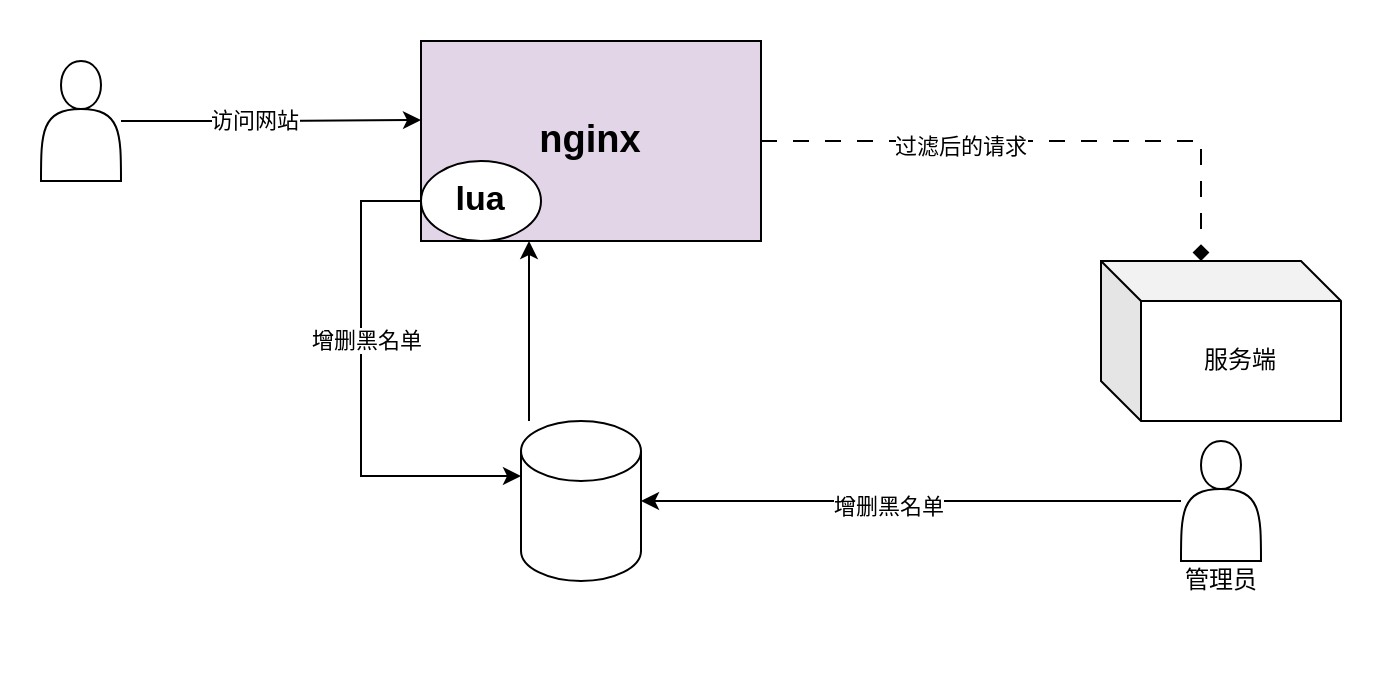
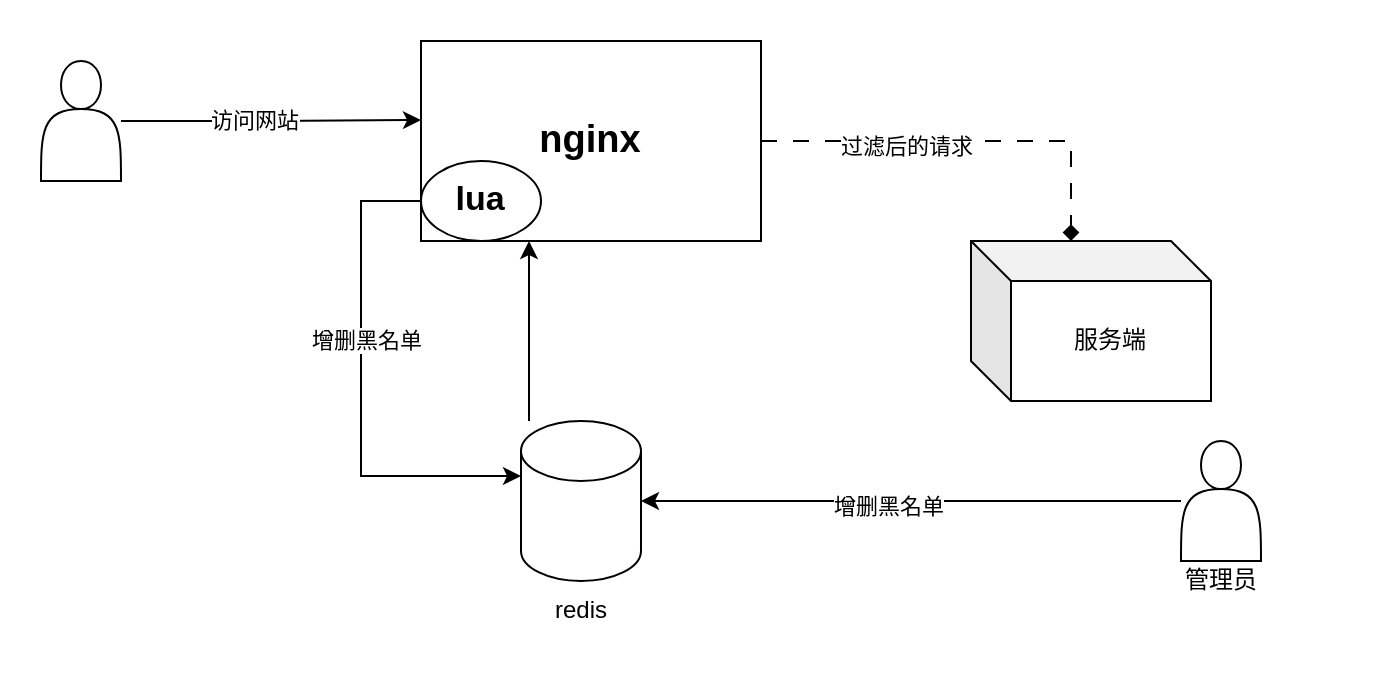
(591, 141) -> (591, 141)
(1221, 341) -> (1091, 321)
none -> (581, 611)
